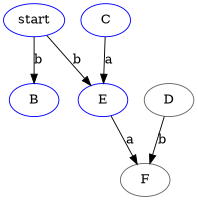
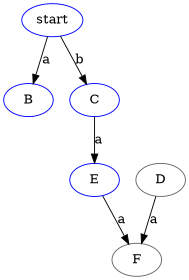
(66, 57) -> (71, 56)
(39, 60) -> (46, 60)
(163, 140) -> (154, 220)
